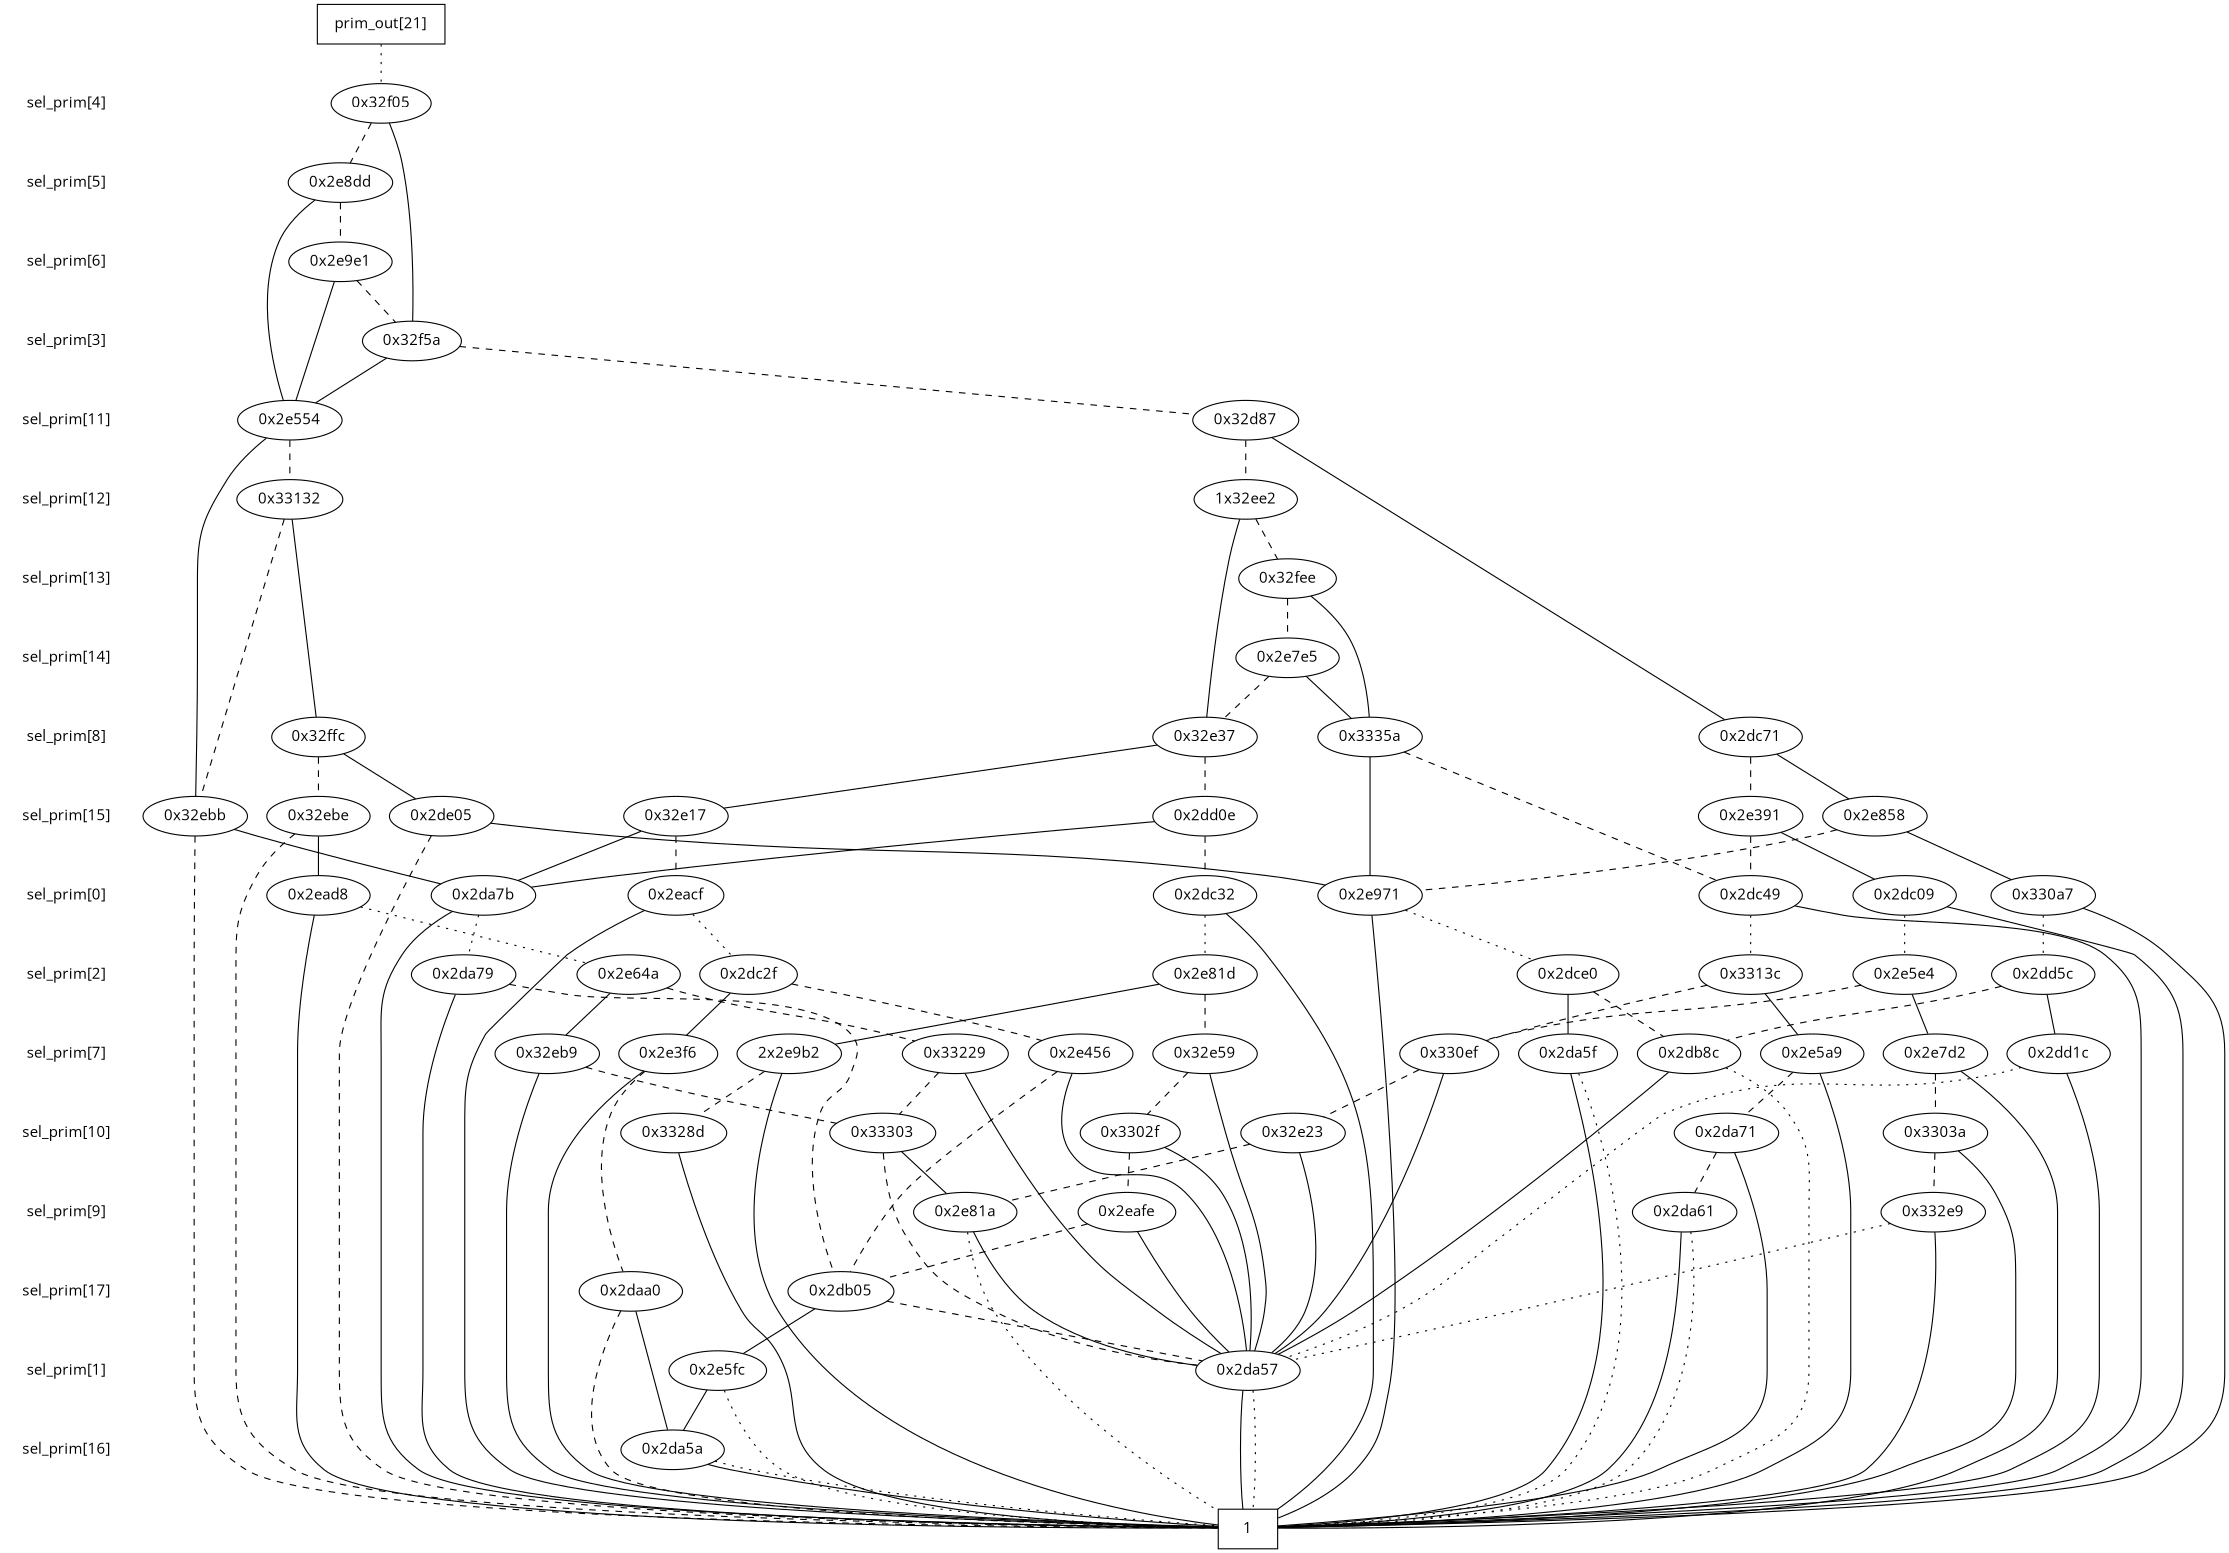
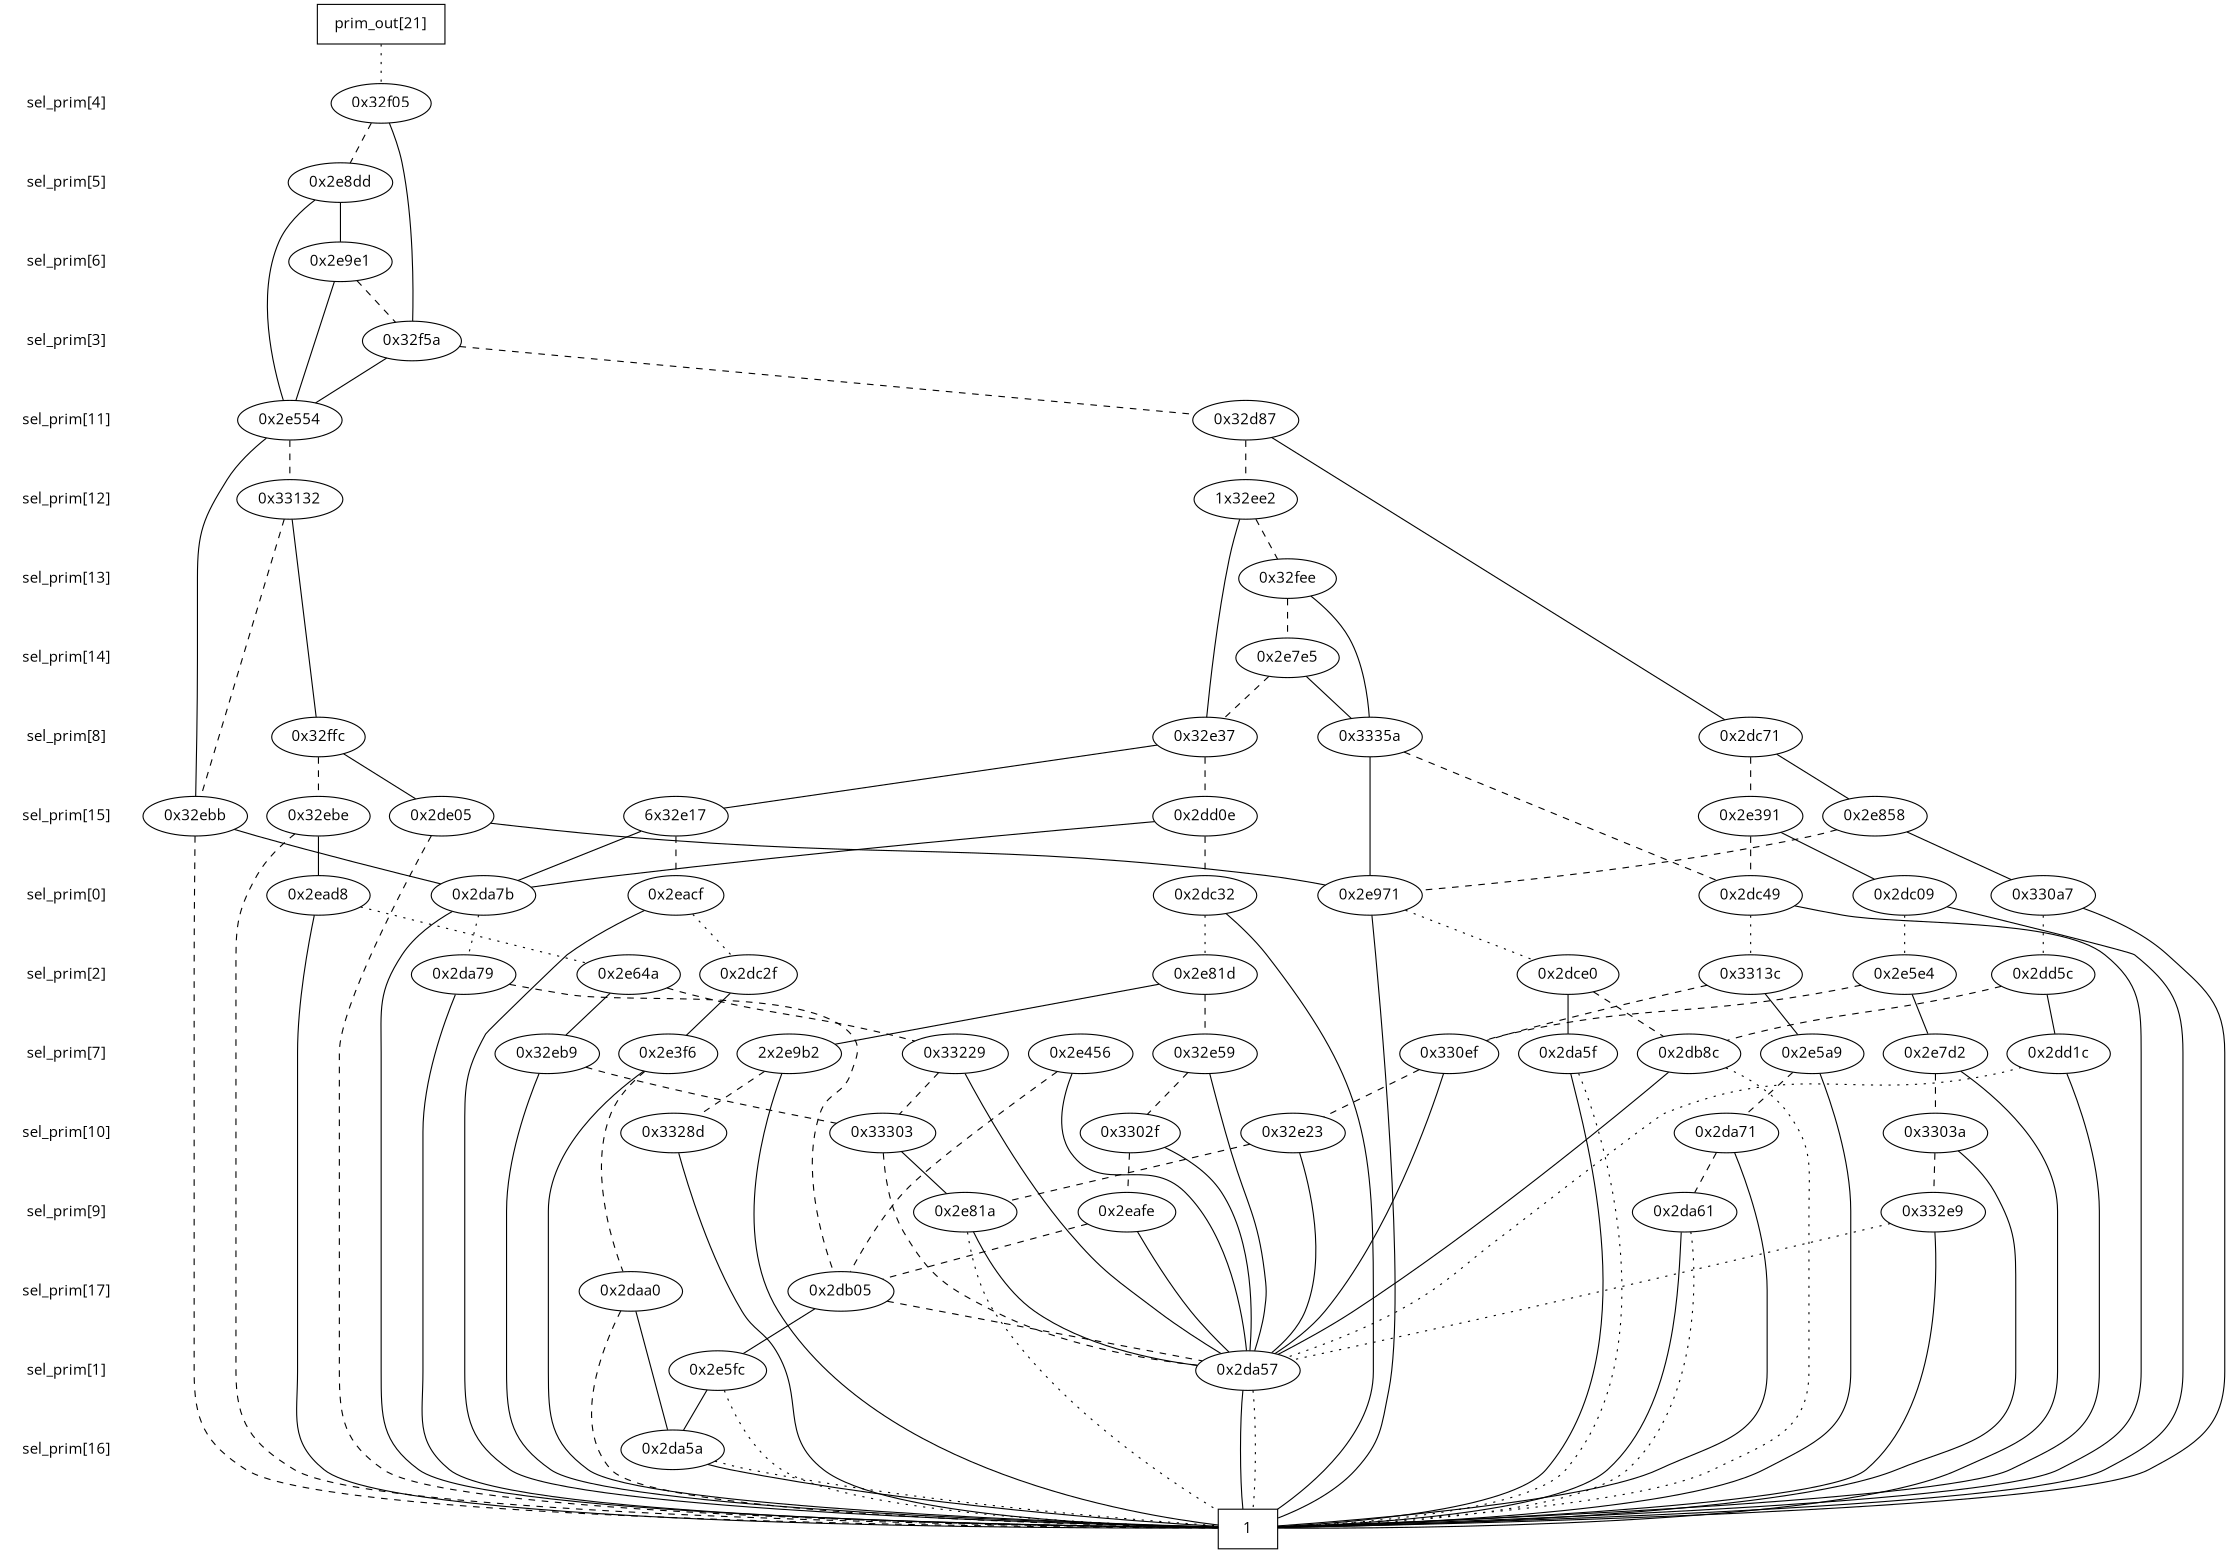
(340, 222) -> (340, 222)
(676, 816) -> (676, 816)
(917, 1010) -> none
